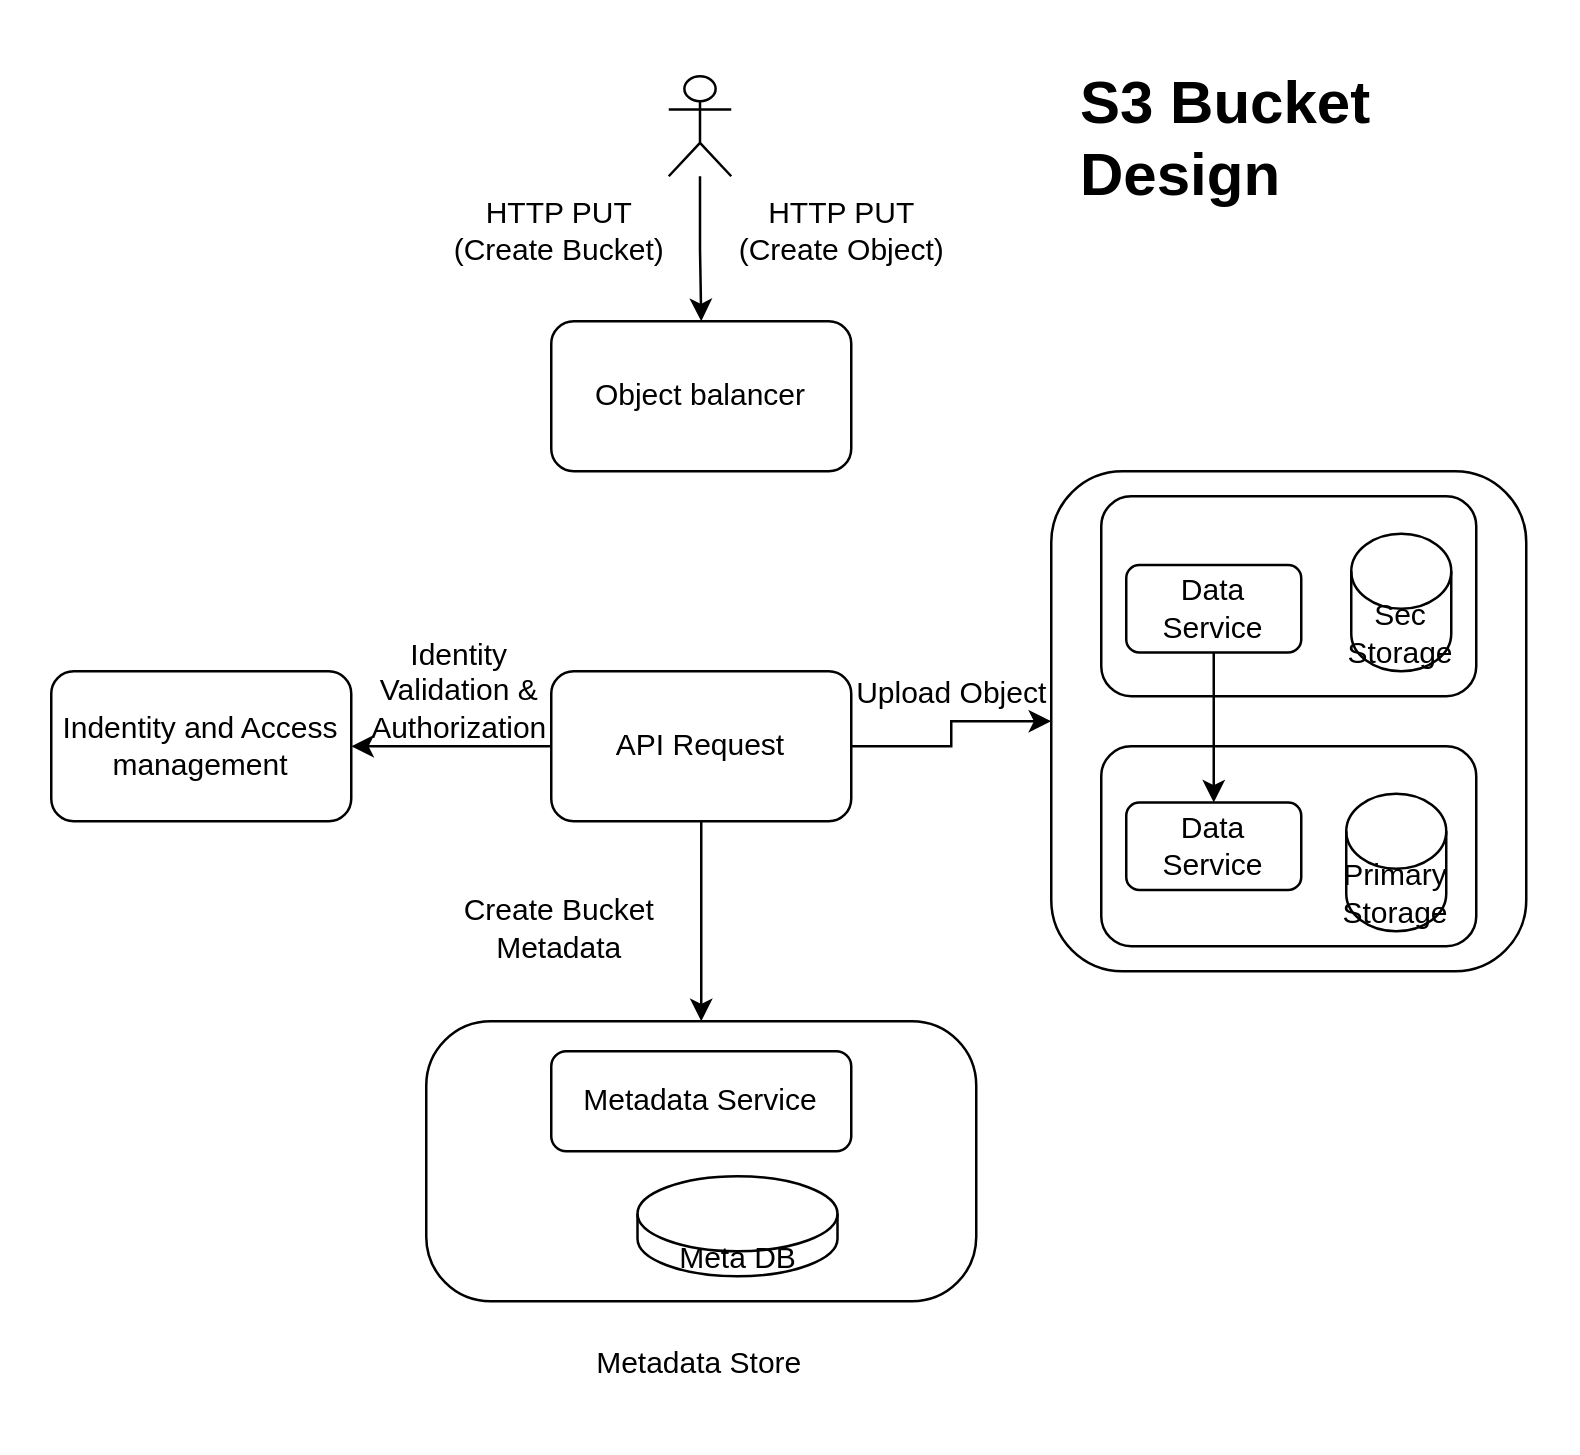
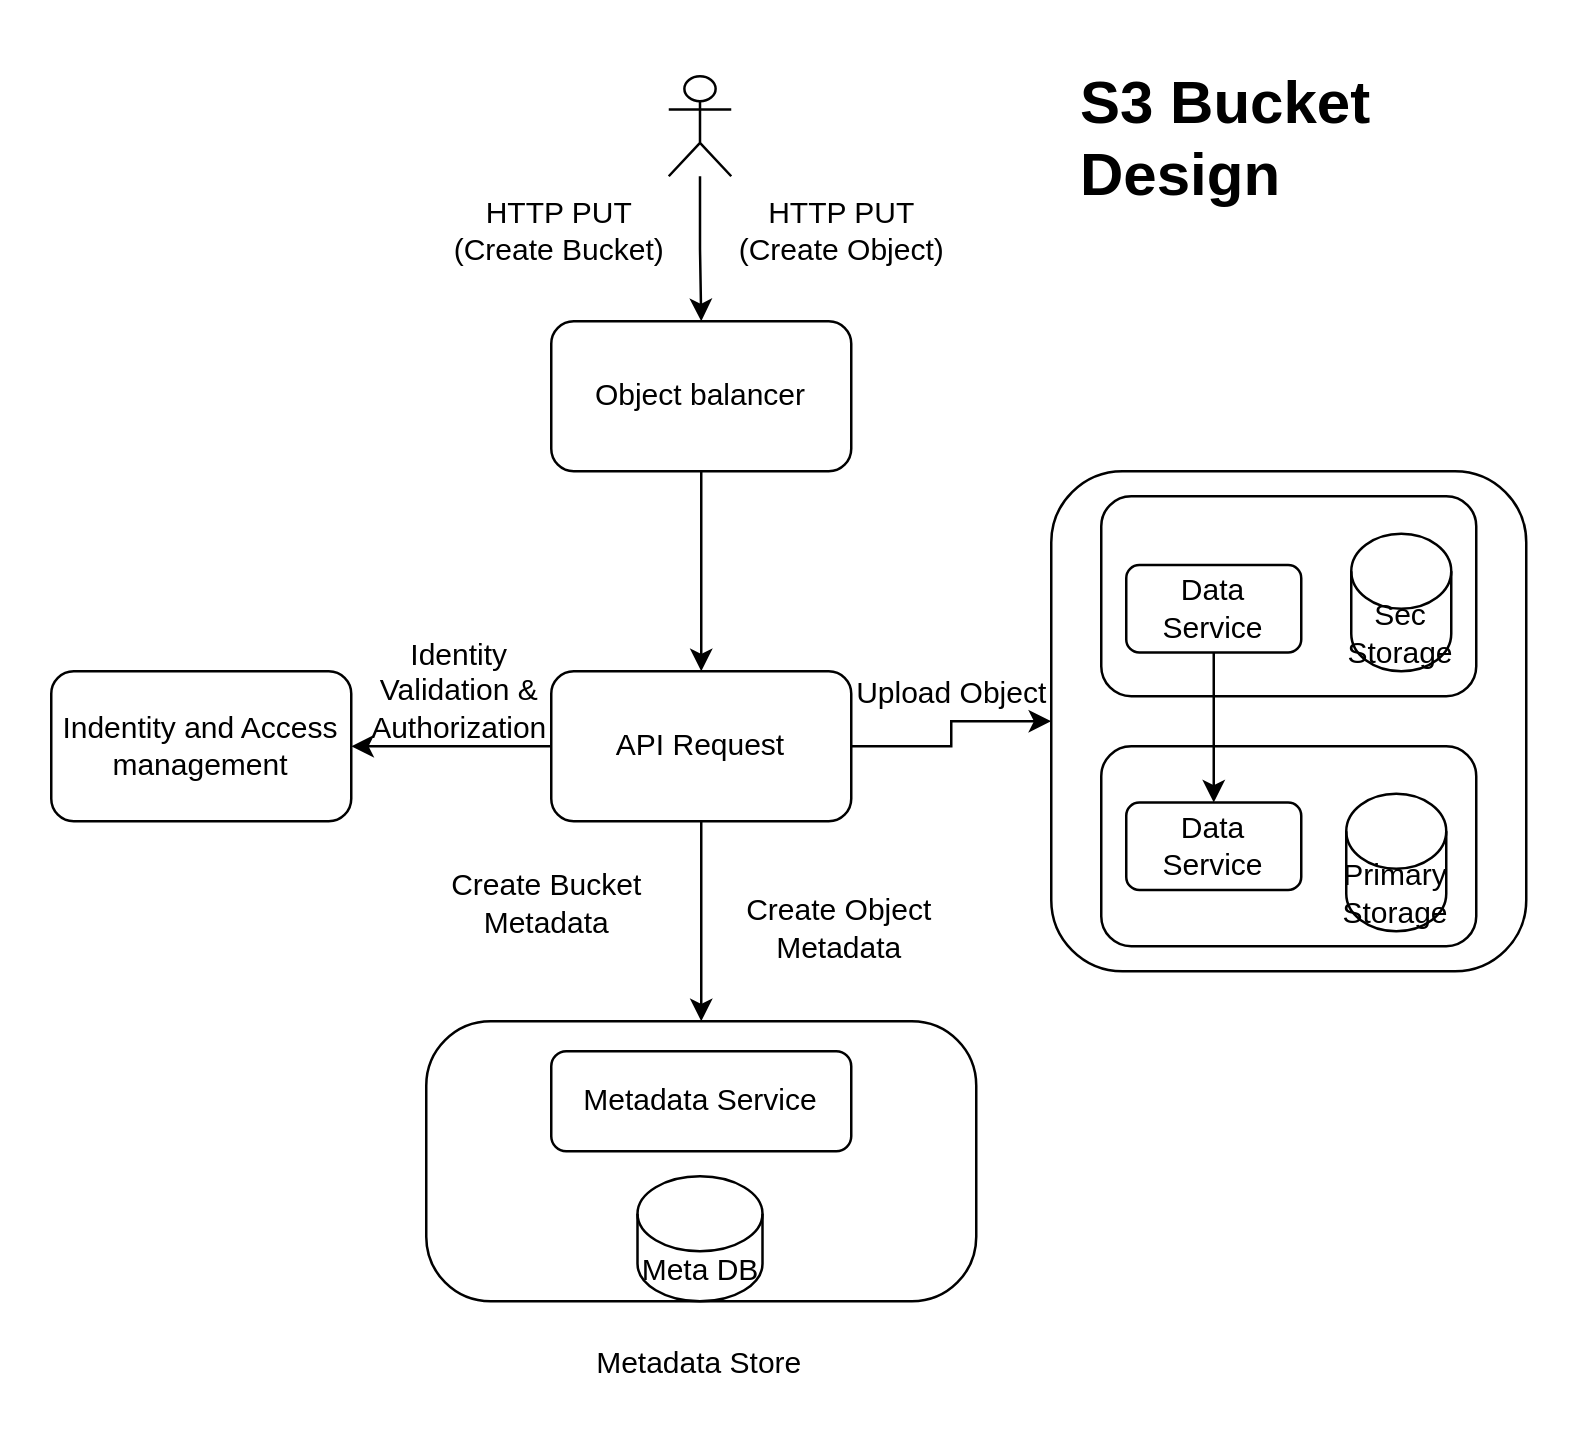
none -> (701, 563)
(560, 928) -> (548, 903)
none -> (840, 928)
(738, 1226) -> (700, 1239)
